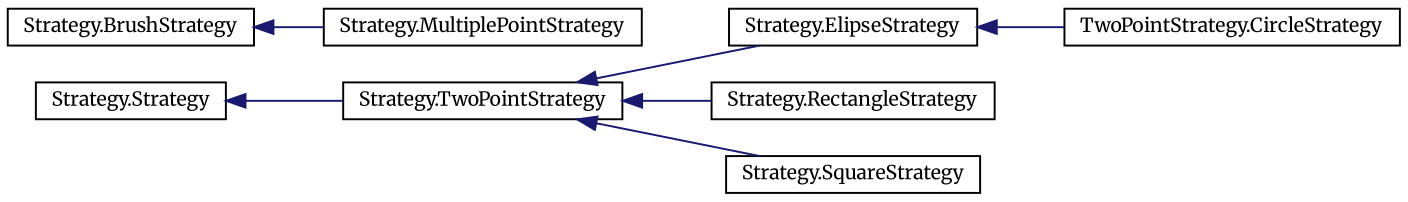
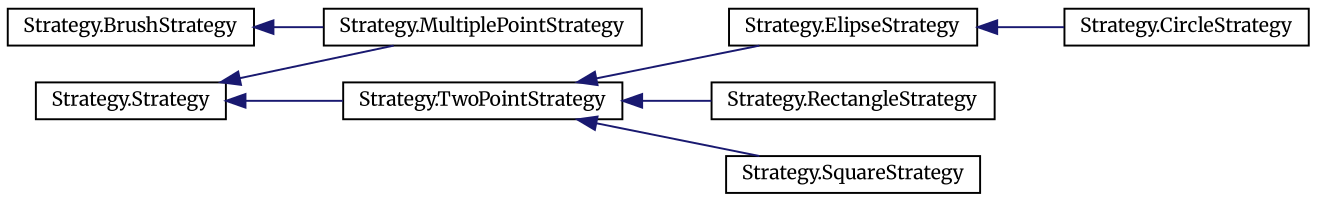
(1232, 27) -> (1187, 27)
none -> (317, 62)
